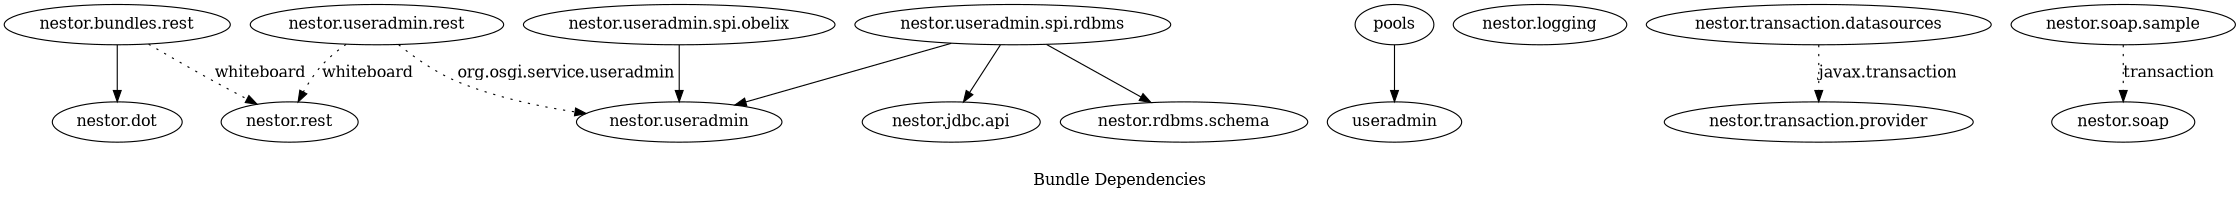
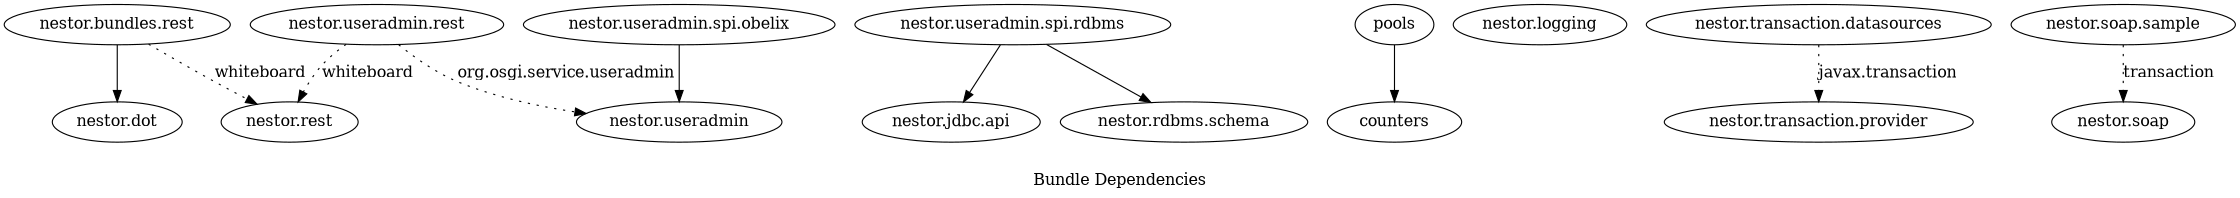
(848, 73) -> none
(1394, 122) -> (1394, 122)
